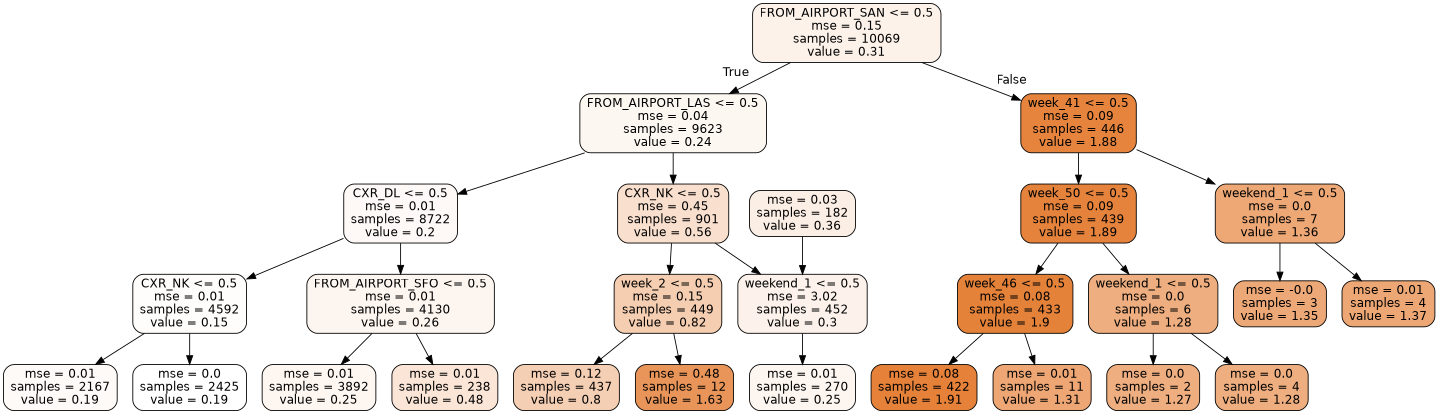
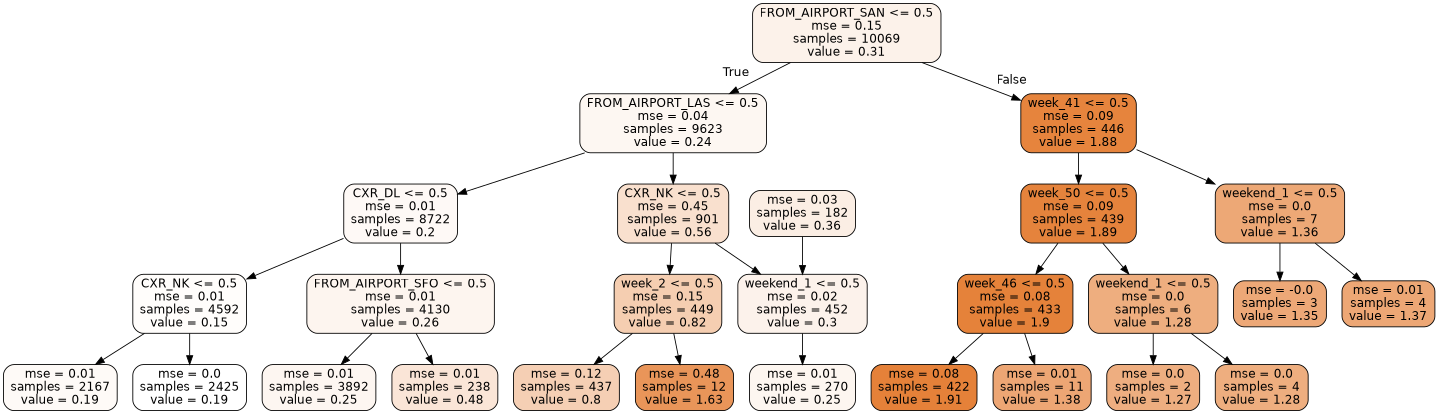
(803, 304) -> (803, 304)
(1042, 388) -> (1042, 388)
